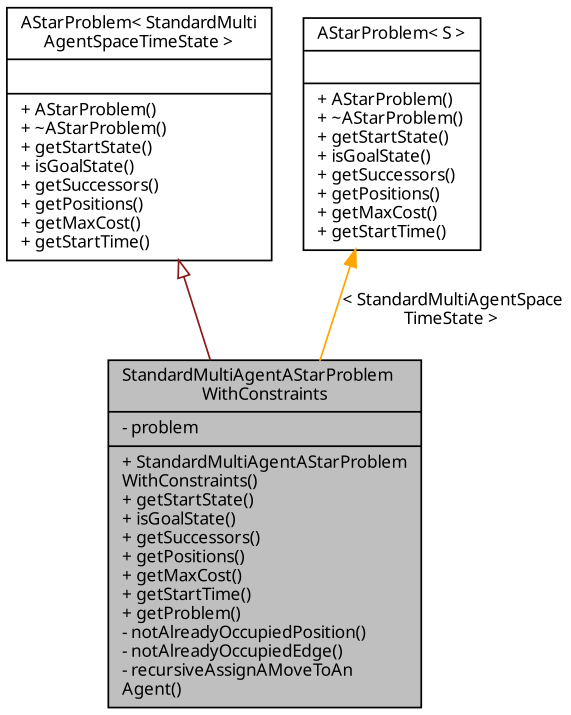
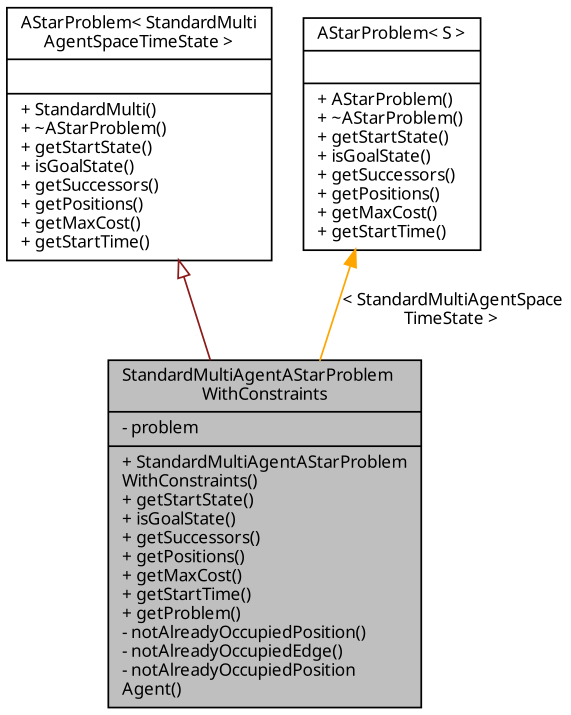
(89, 110) -> (89, 110)
(238, 671) -> (239, 671)
